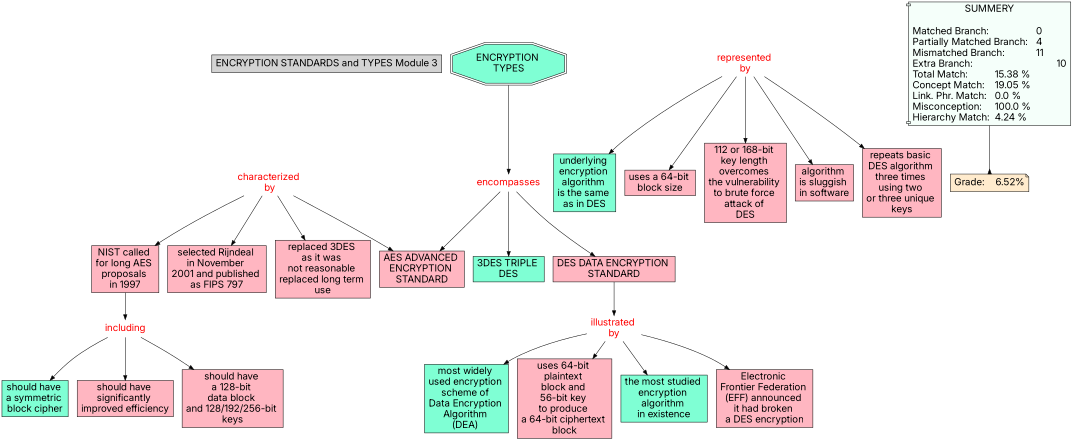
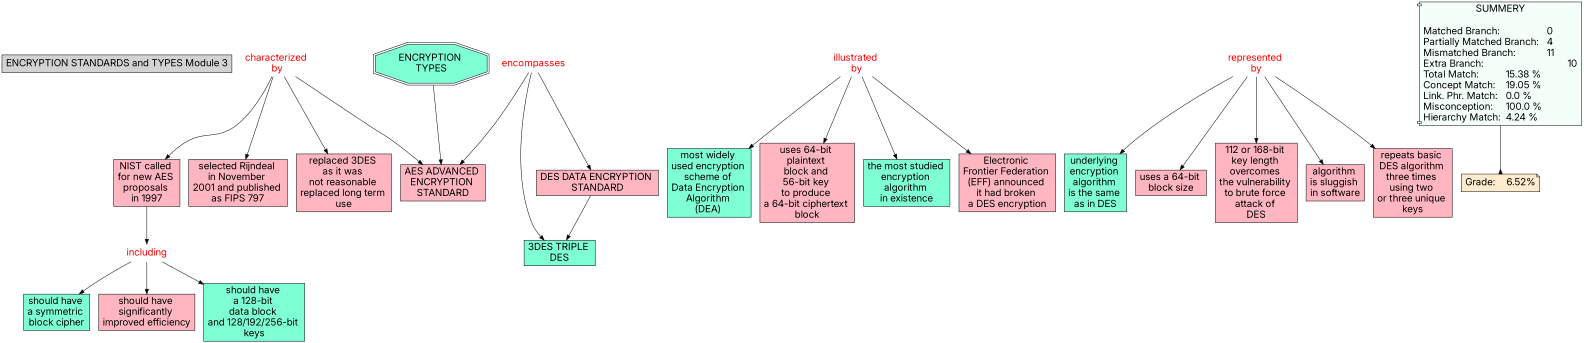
(509, 127) -> (437, 122)
(125, 269) -> (147, 183)
(614, 296) -> (580, 216)
(233, 399) -> (254, 312)
